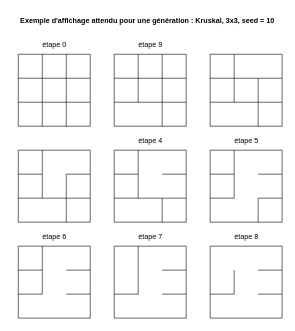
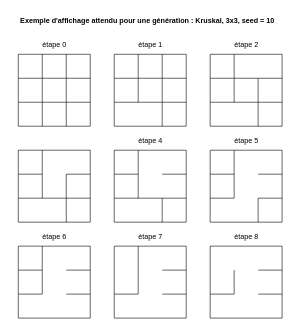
(151, 45) -> (151, 45)
none -> (246, 45)
